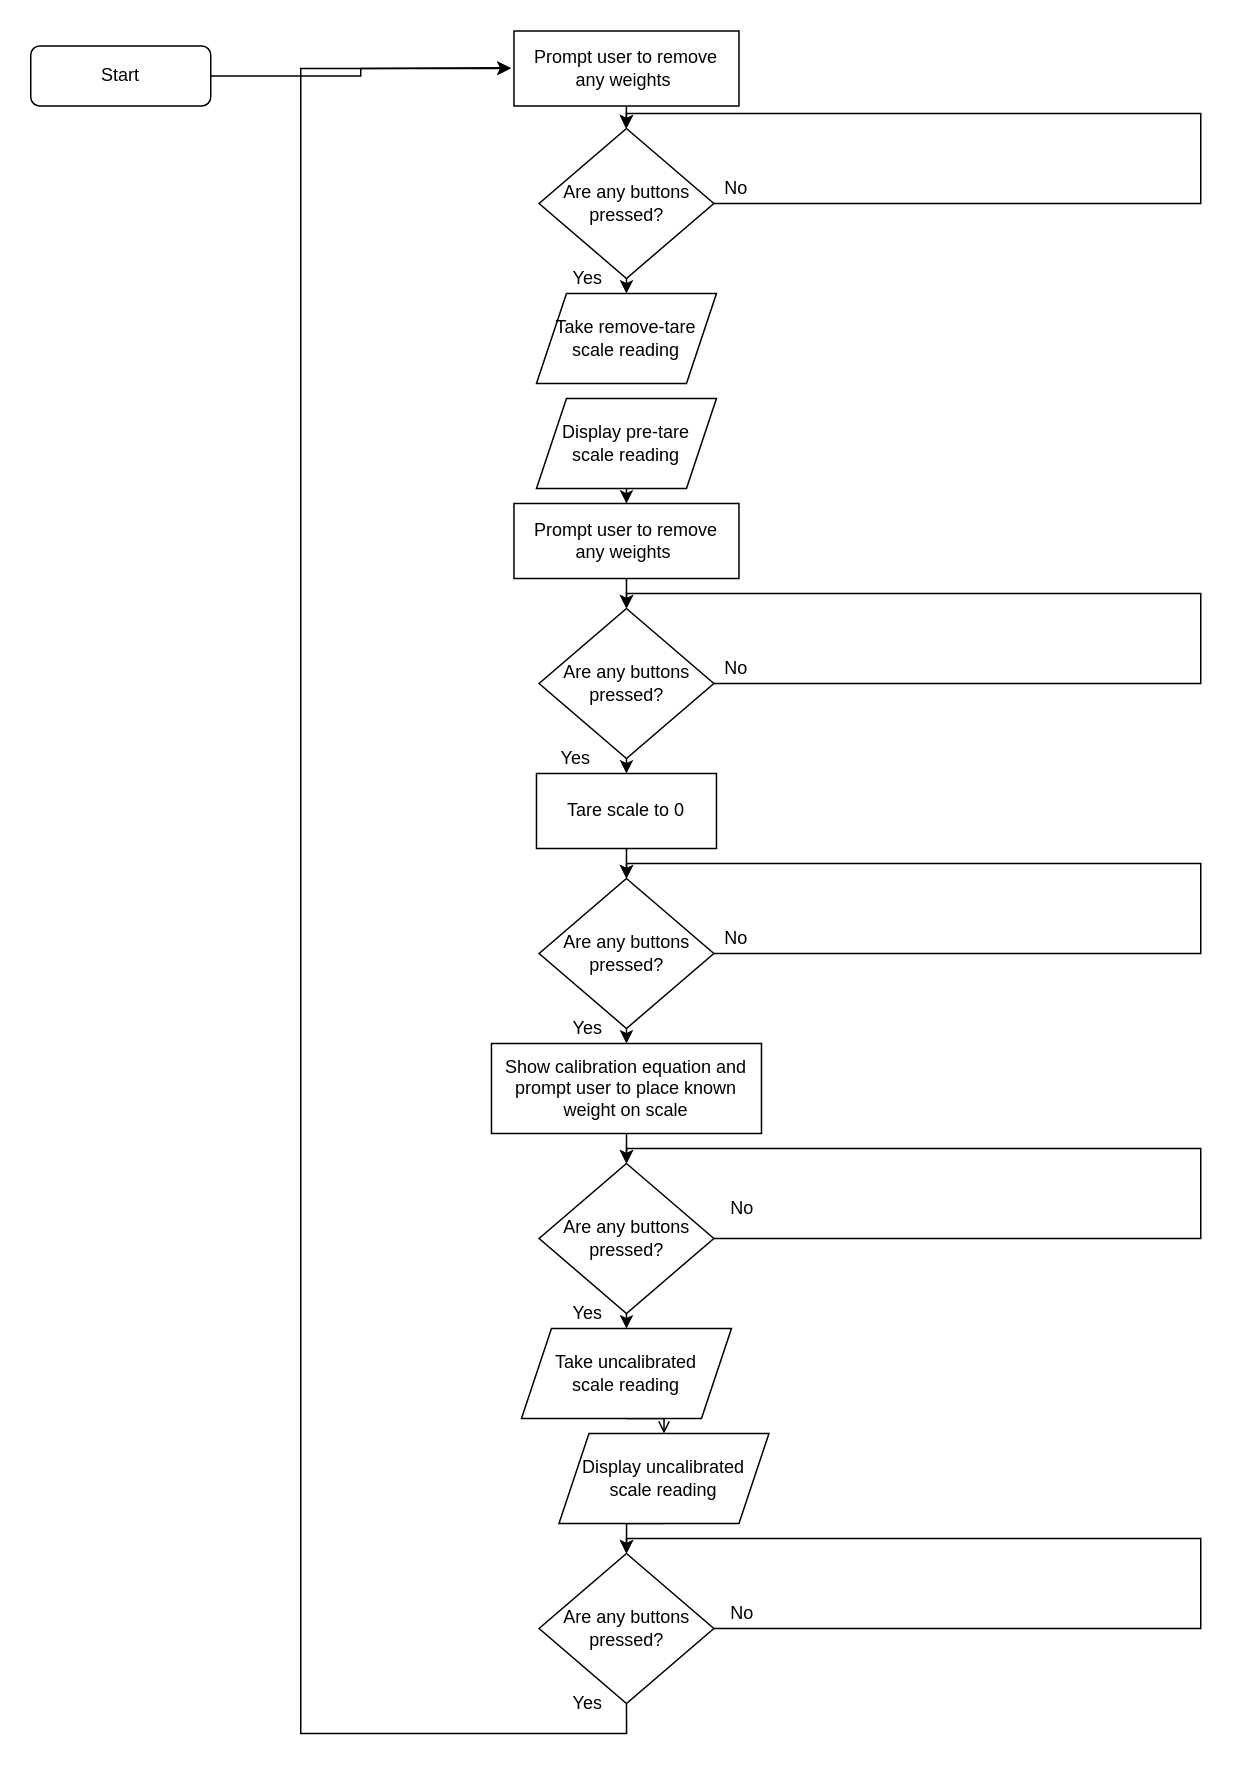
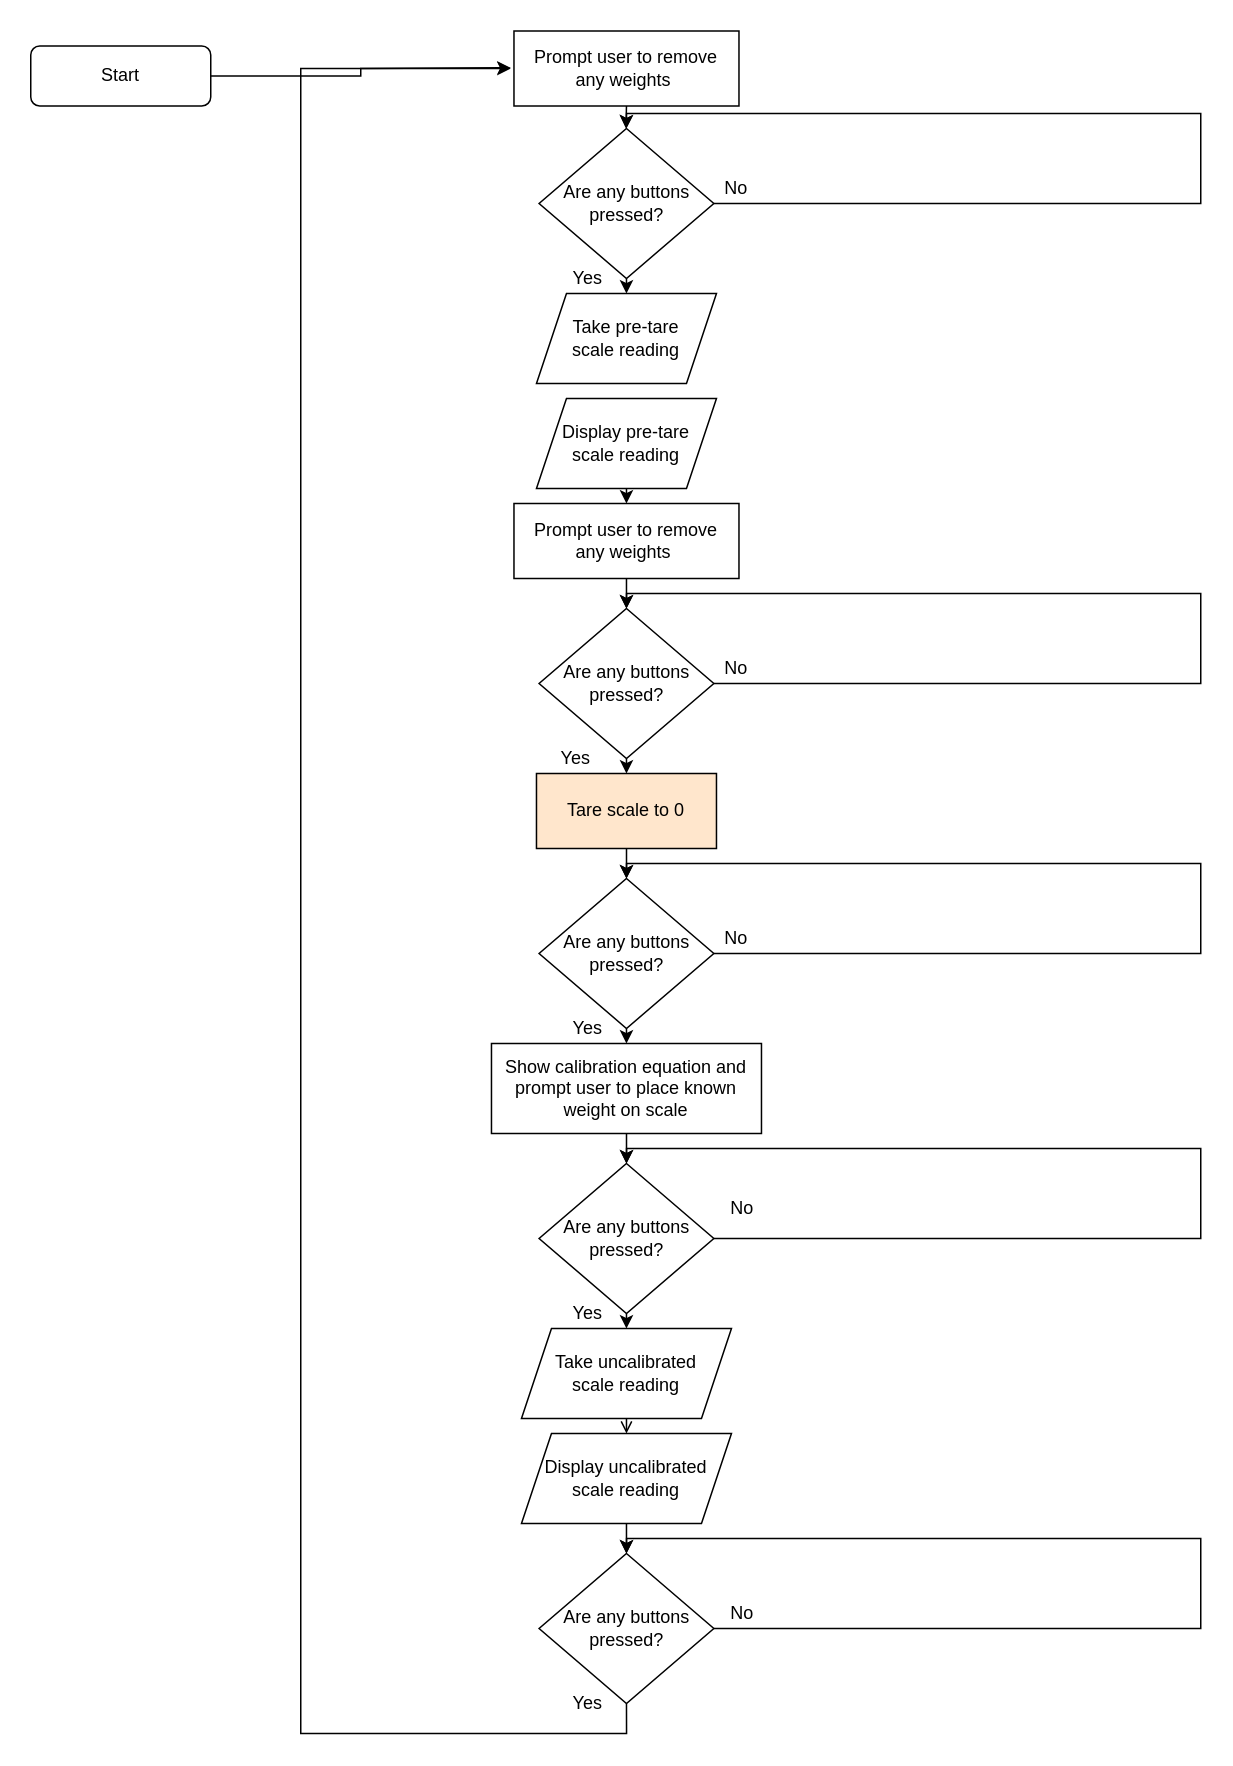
(626, 338) -> (626, 338)
(626, 811) -> (626, 811)
(664, 1478) -> (626, 1478)
